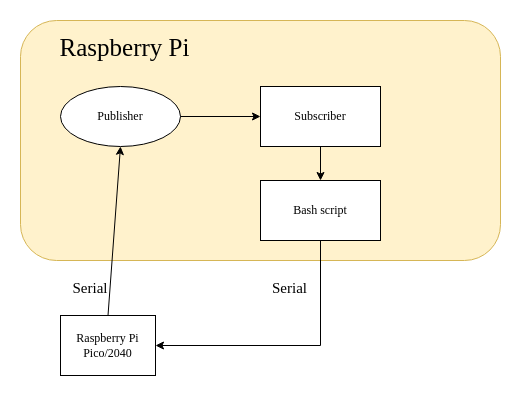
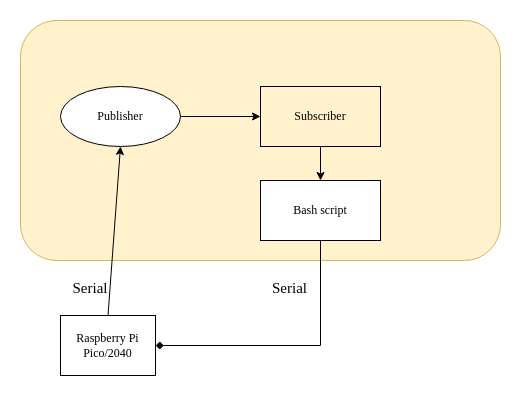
(125, 48) -> none
(321, 117) -> (321, 117)
(164, 346) -> (164, 346)
